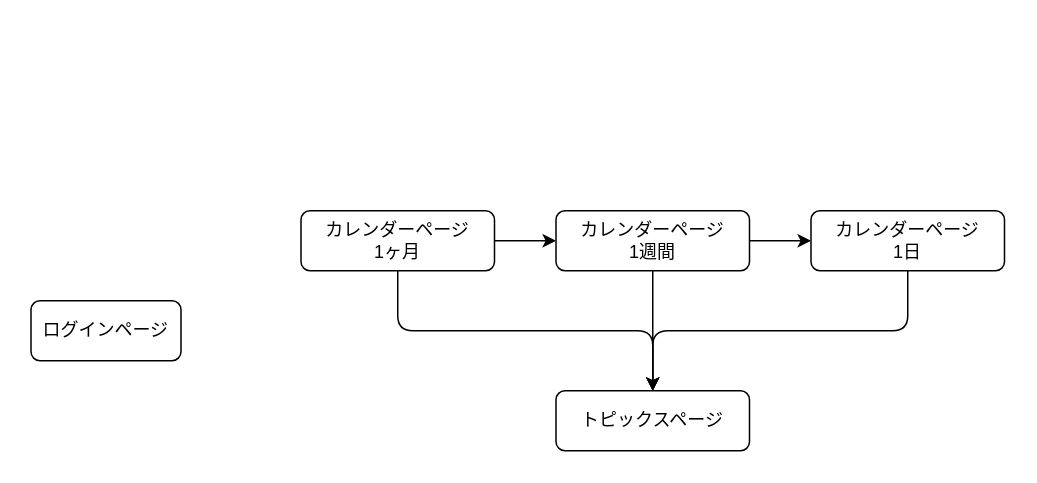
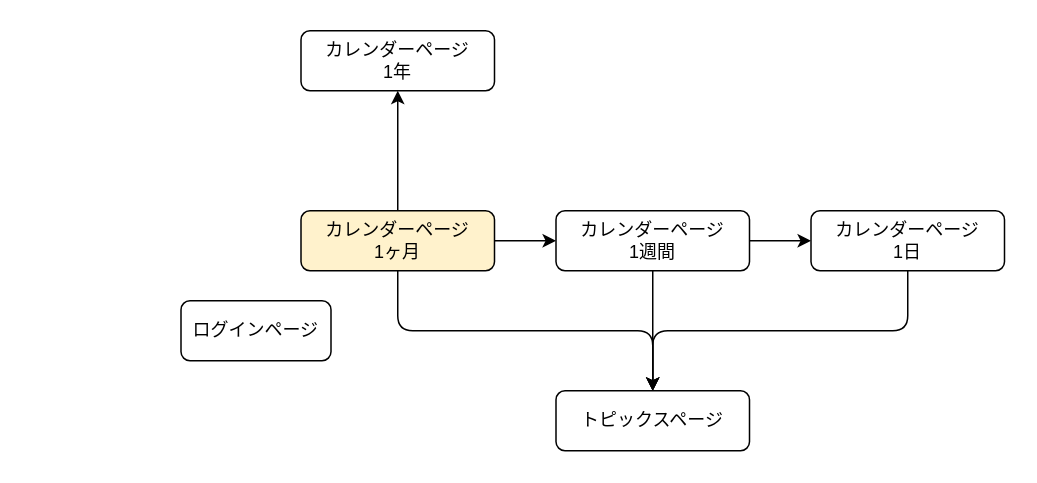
none -> (398, 61)
none -> (398, 156)
(398, 241) -> (398, 241)
(106, 331) -> (256, 331)
